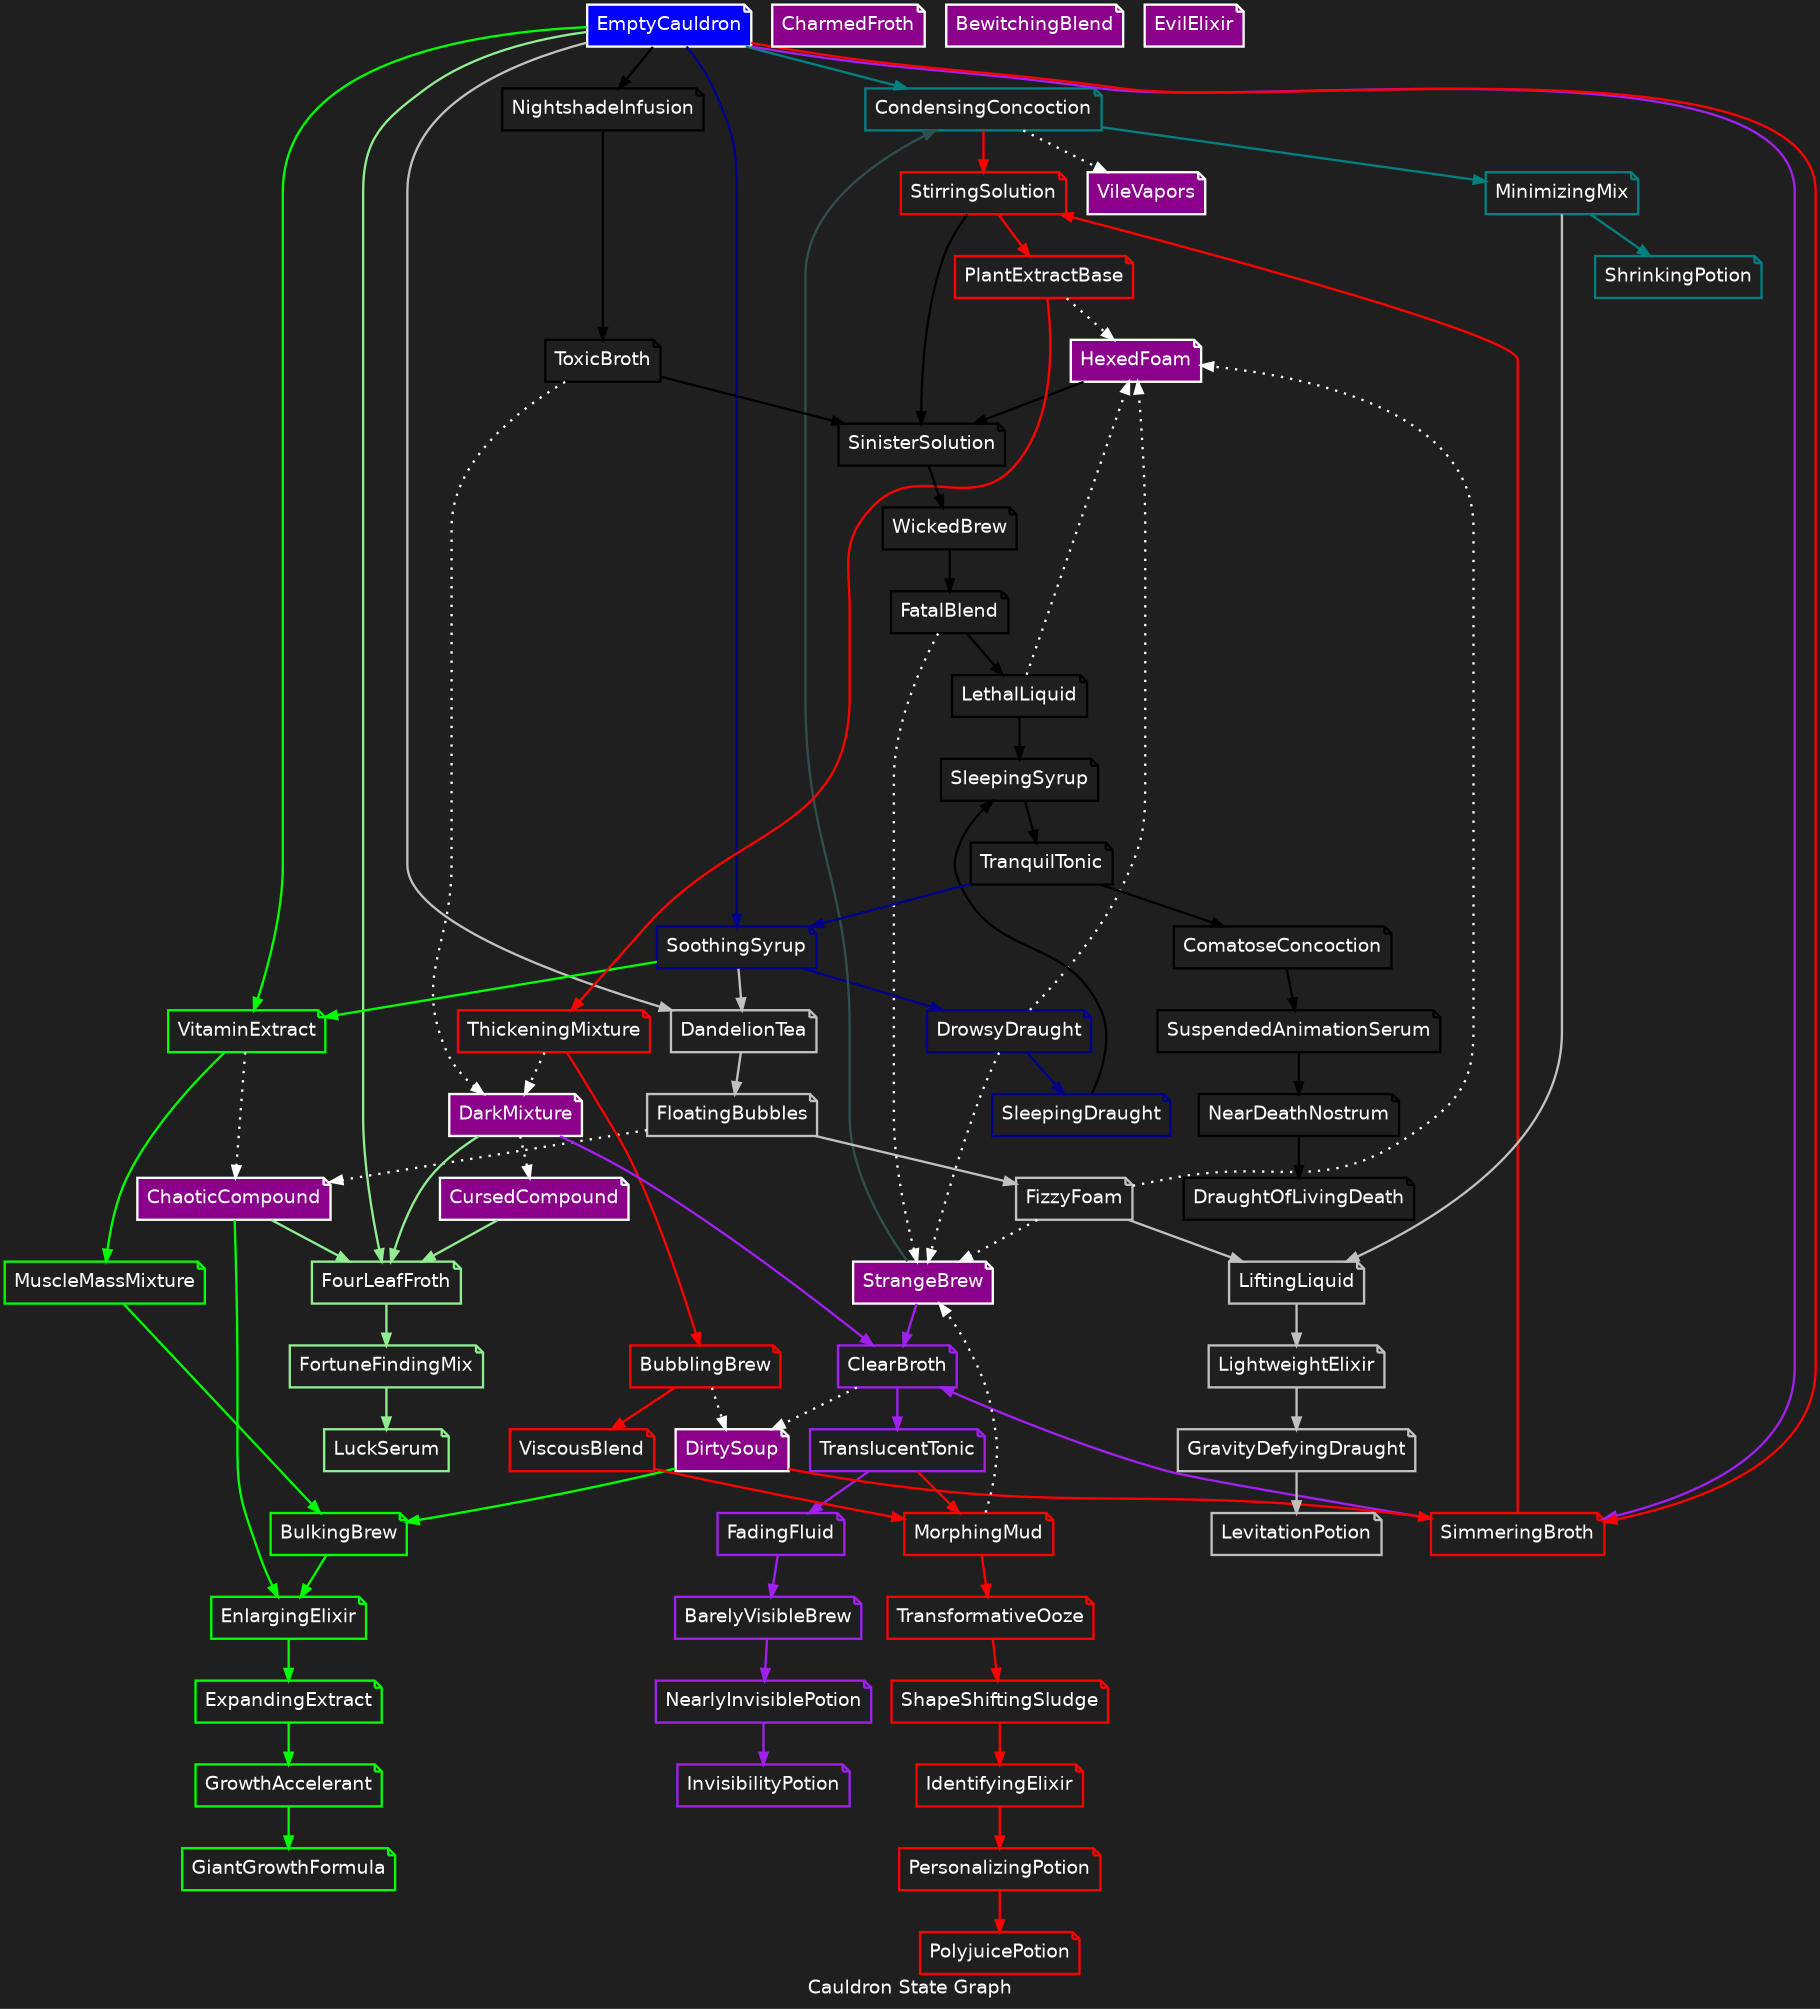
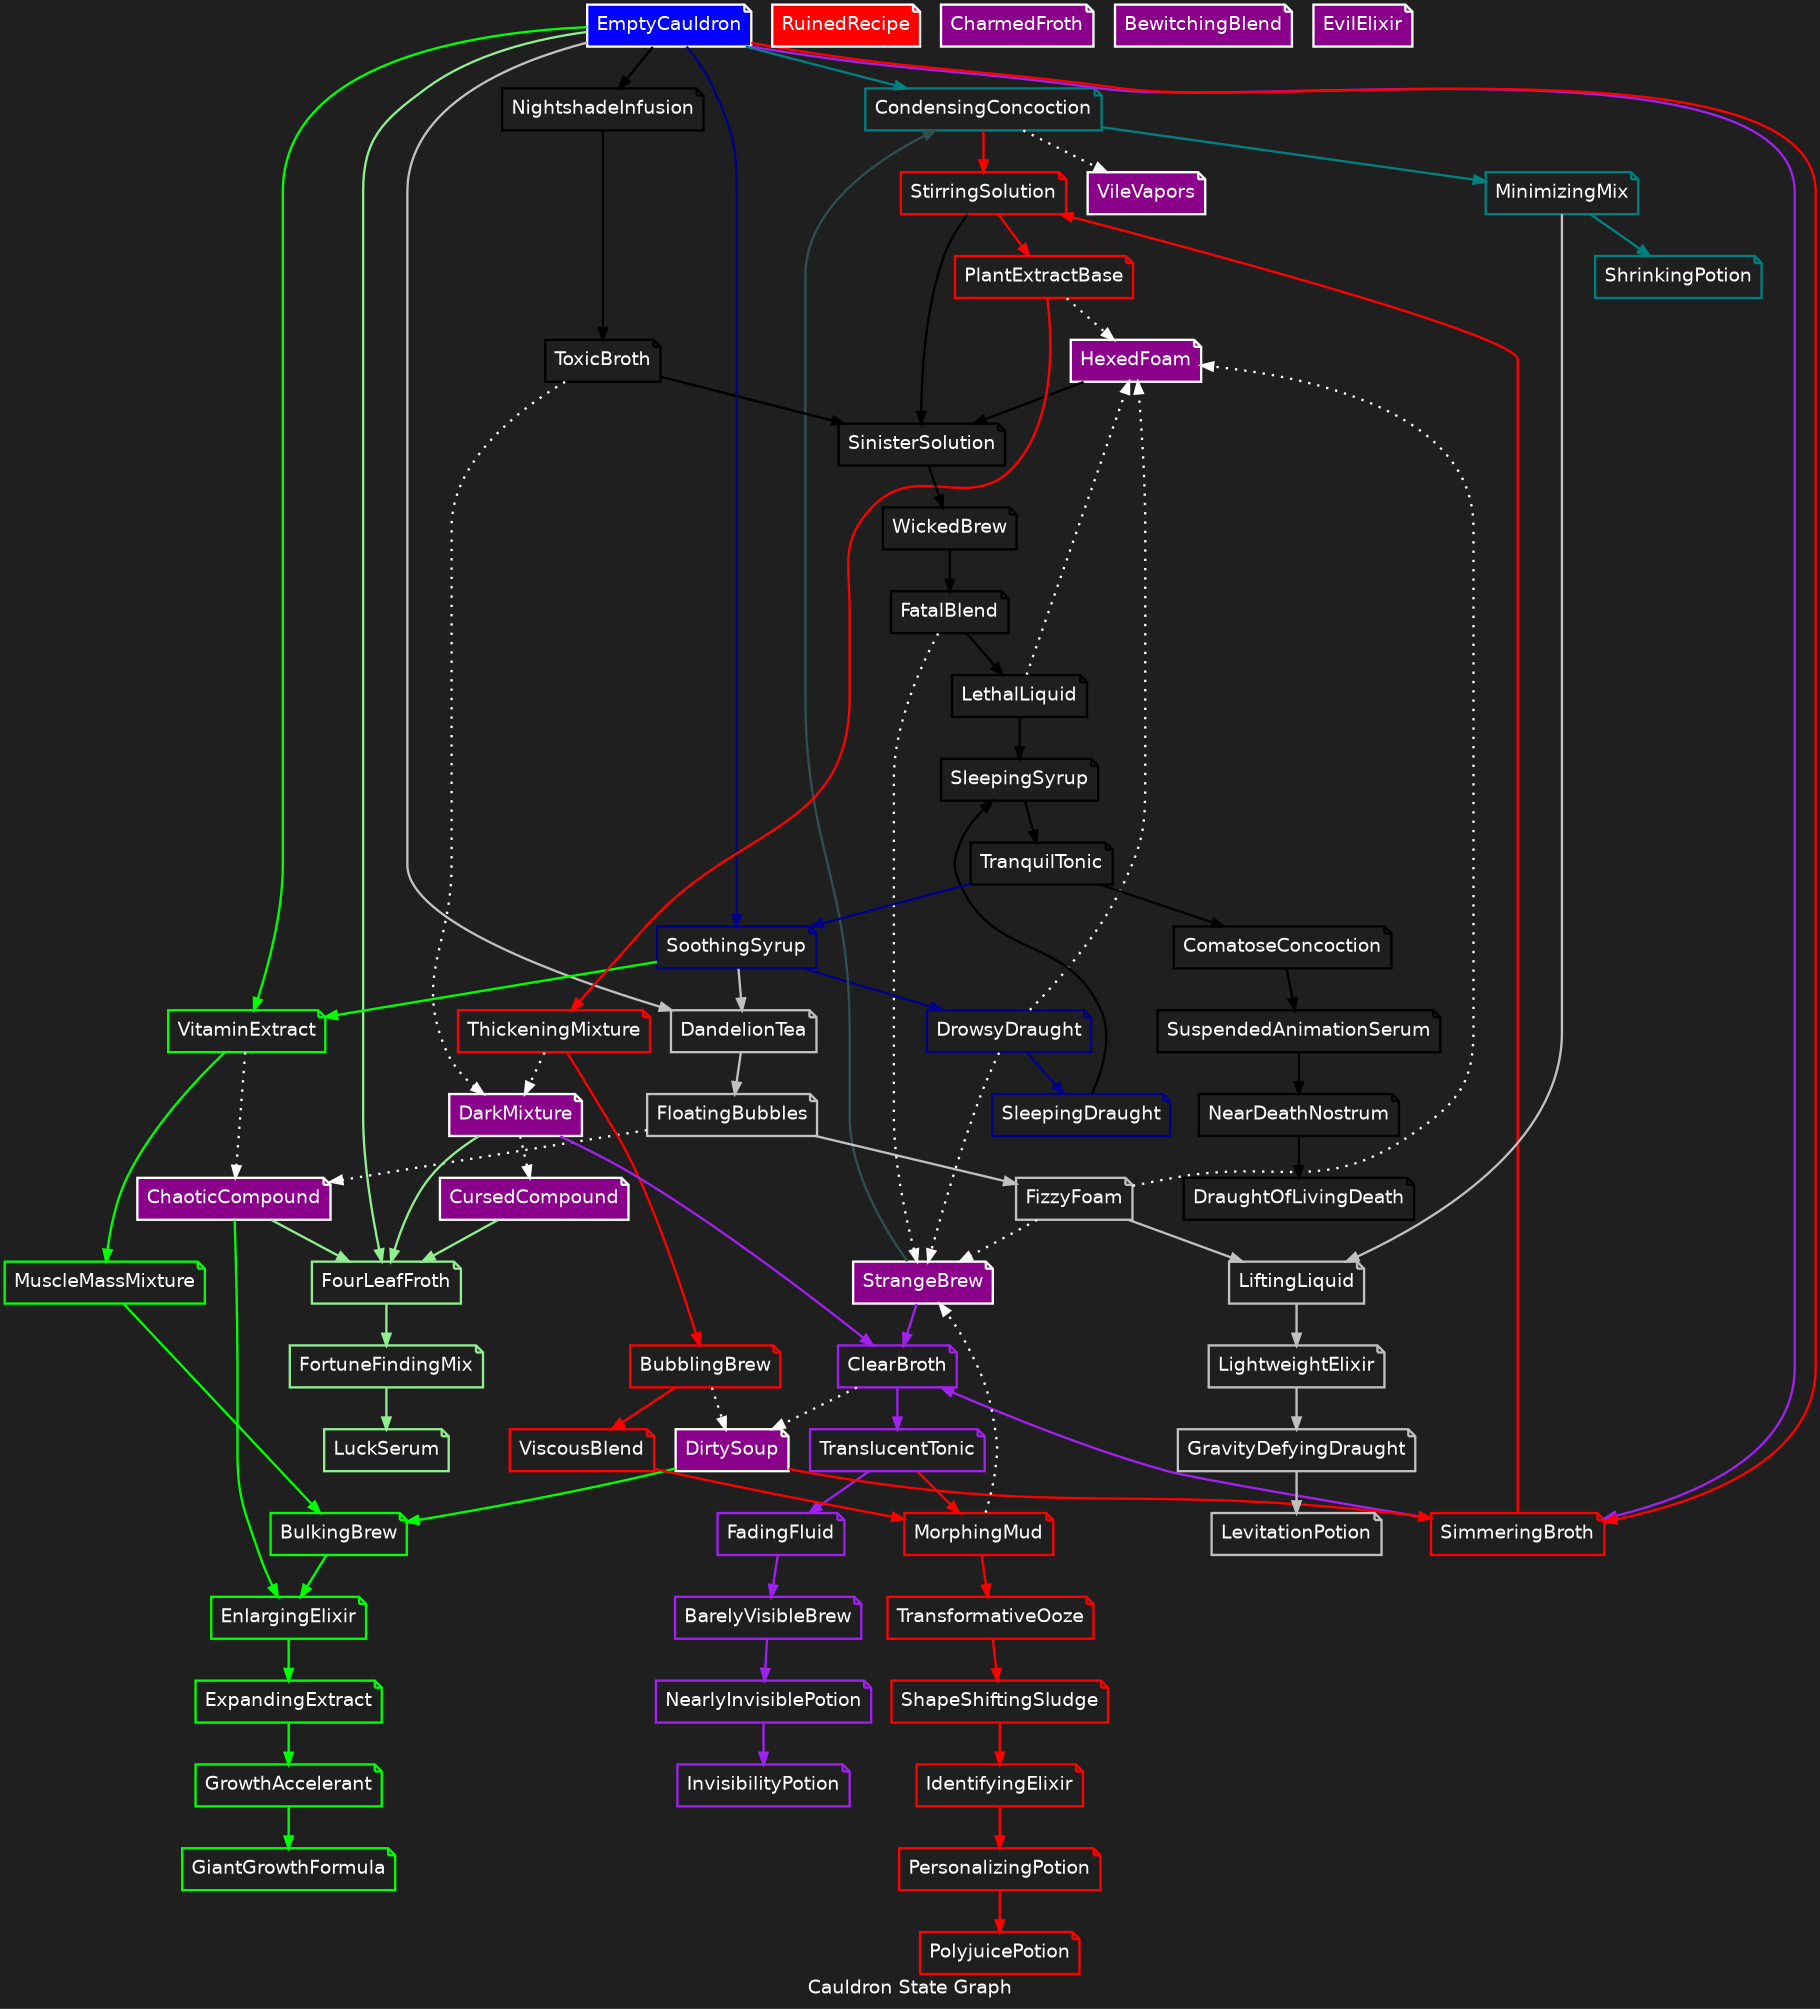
none -> (846, 26)
